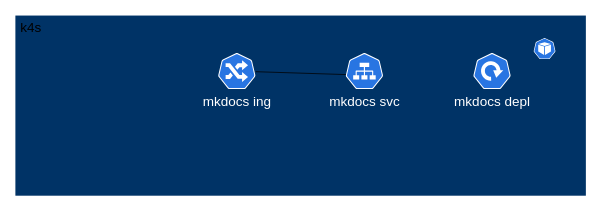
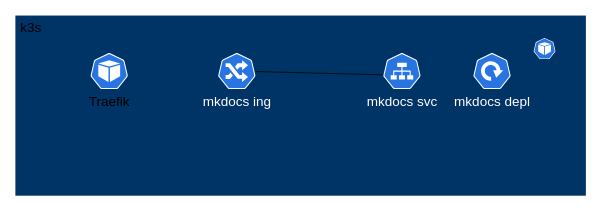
(28, 29) -> (28, 29)
none -> (109, 71)
(364, 71) -> (402, 71)
